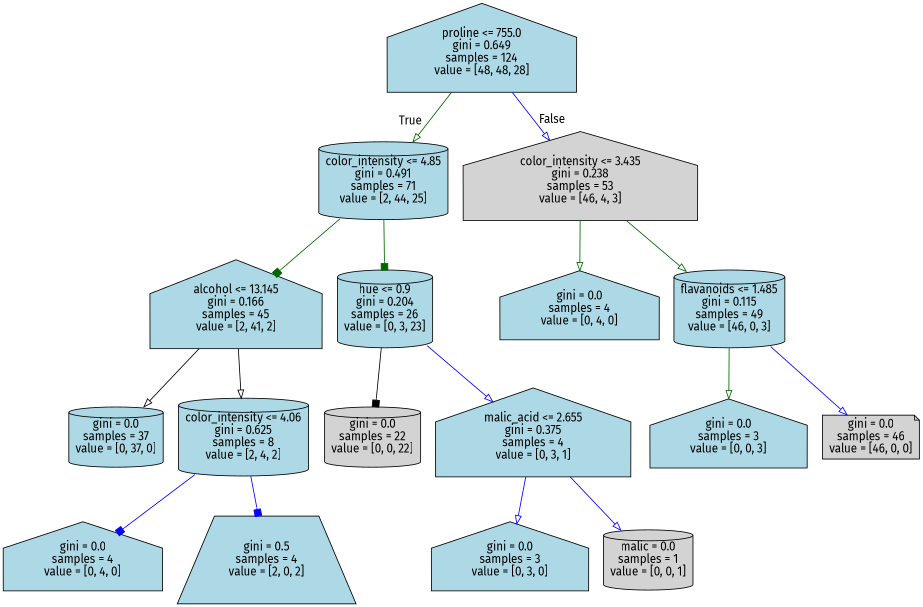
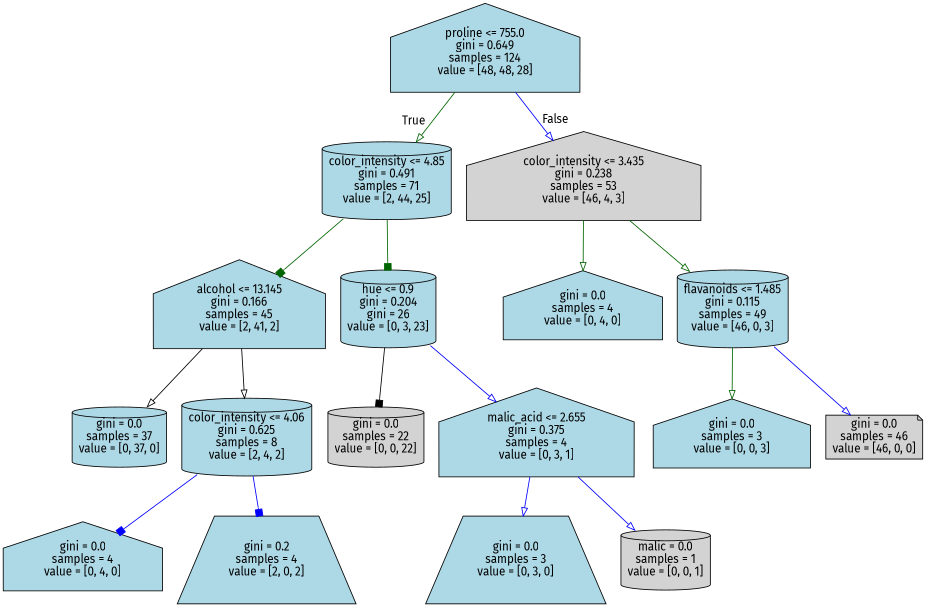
(385, 309) -> (388, 309)
(267, 560) -> (267, 560)
(510, 560) -> (516, 560)
